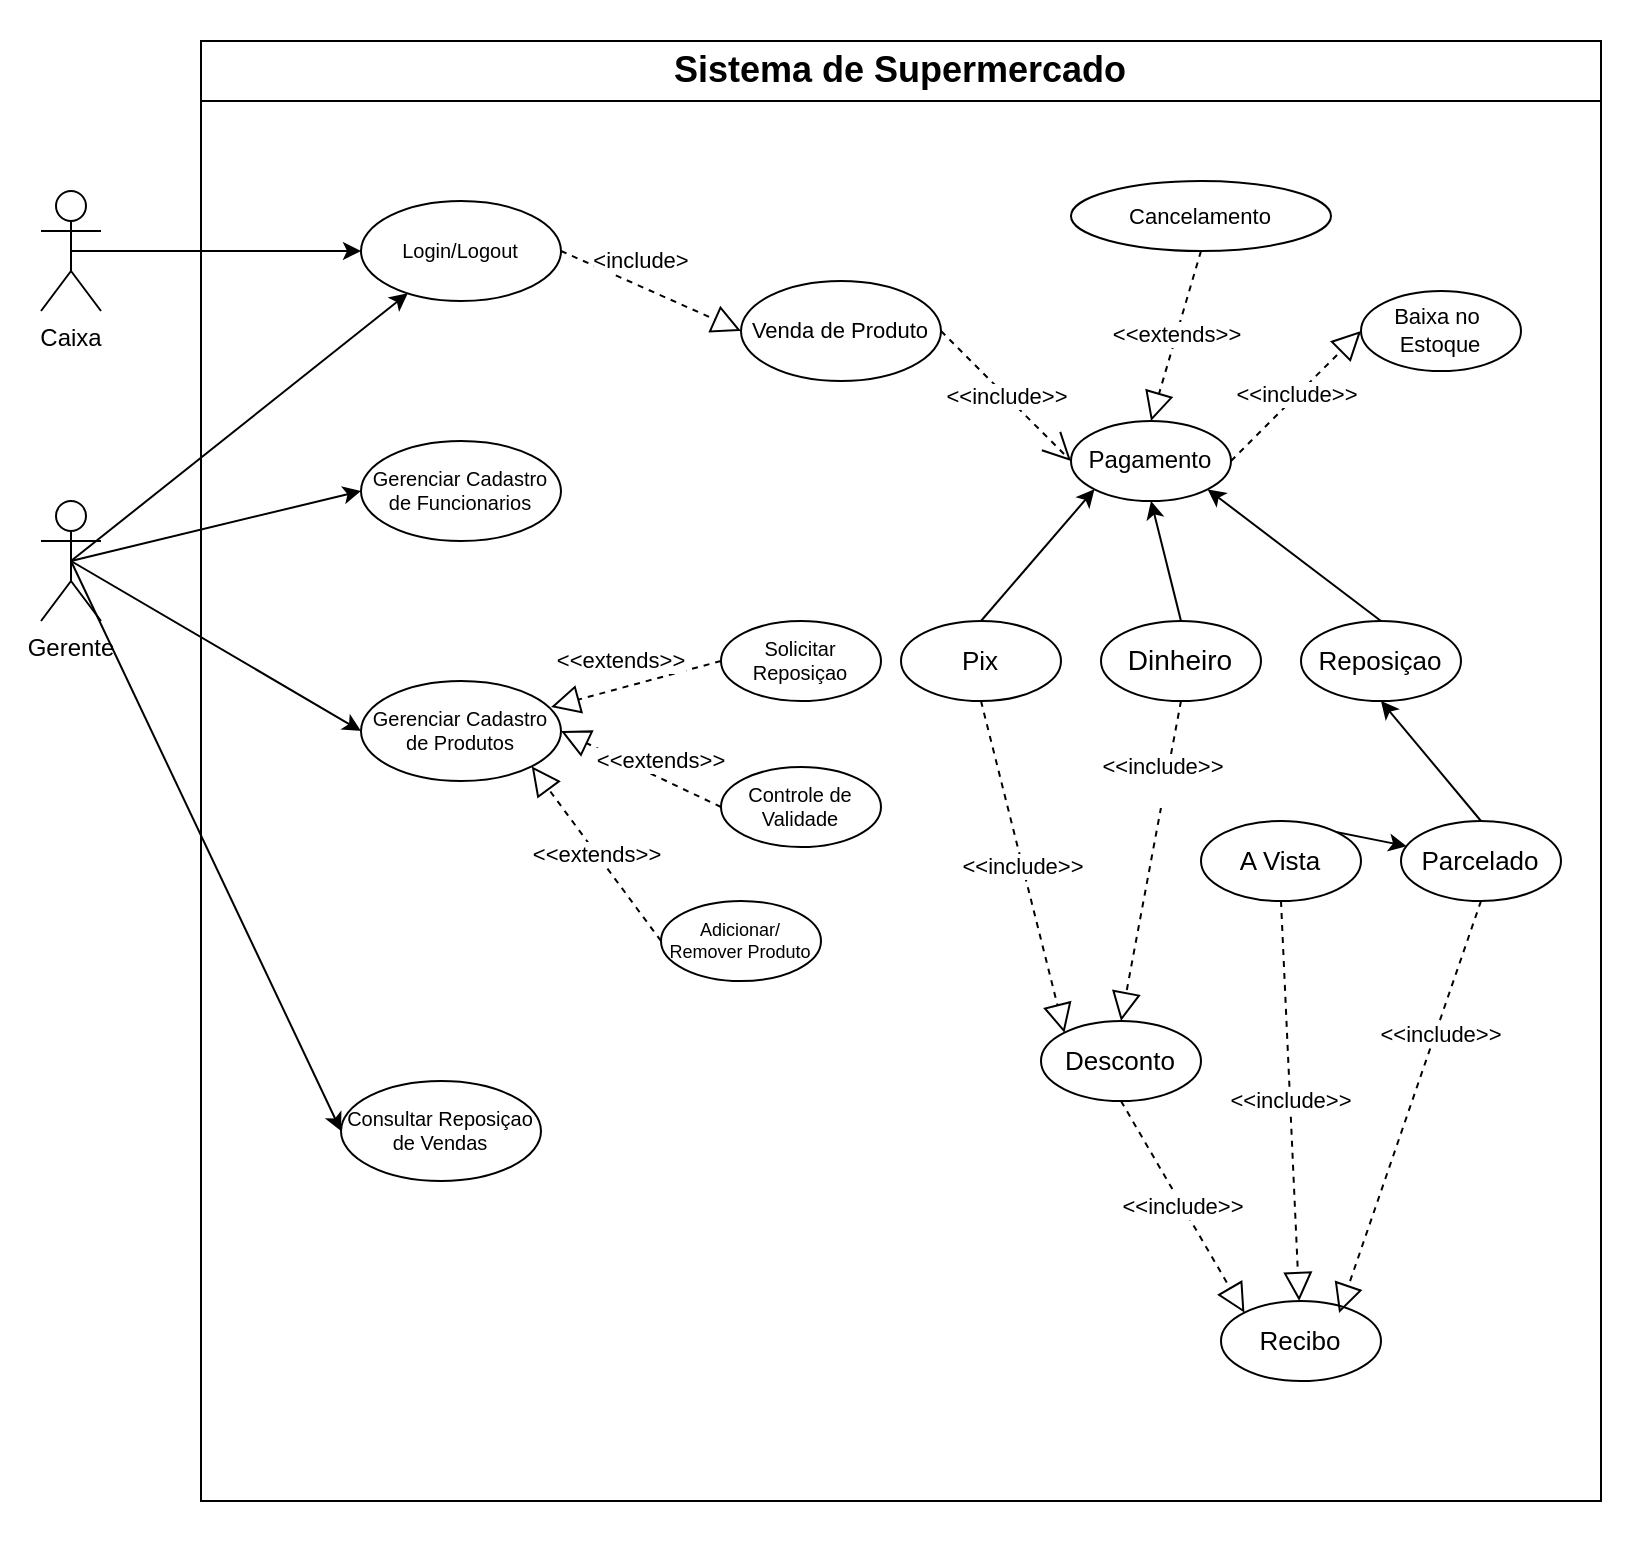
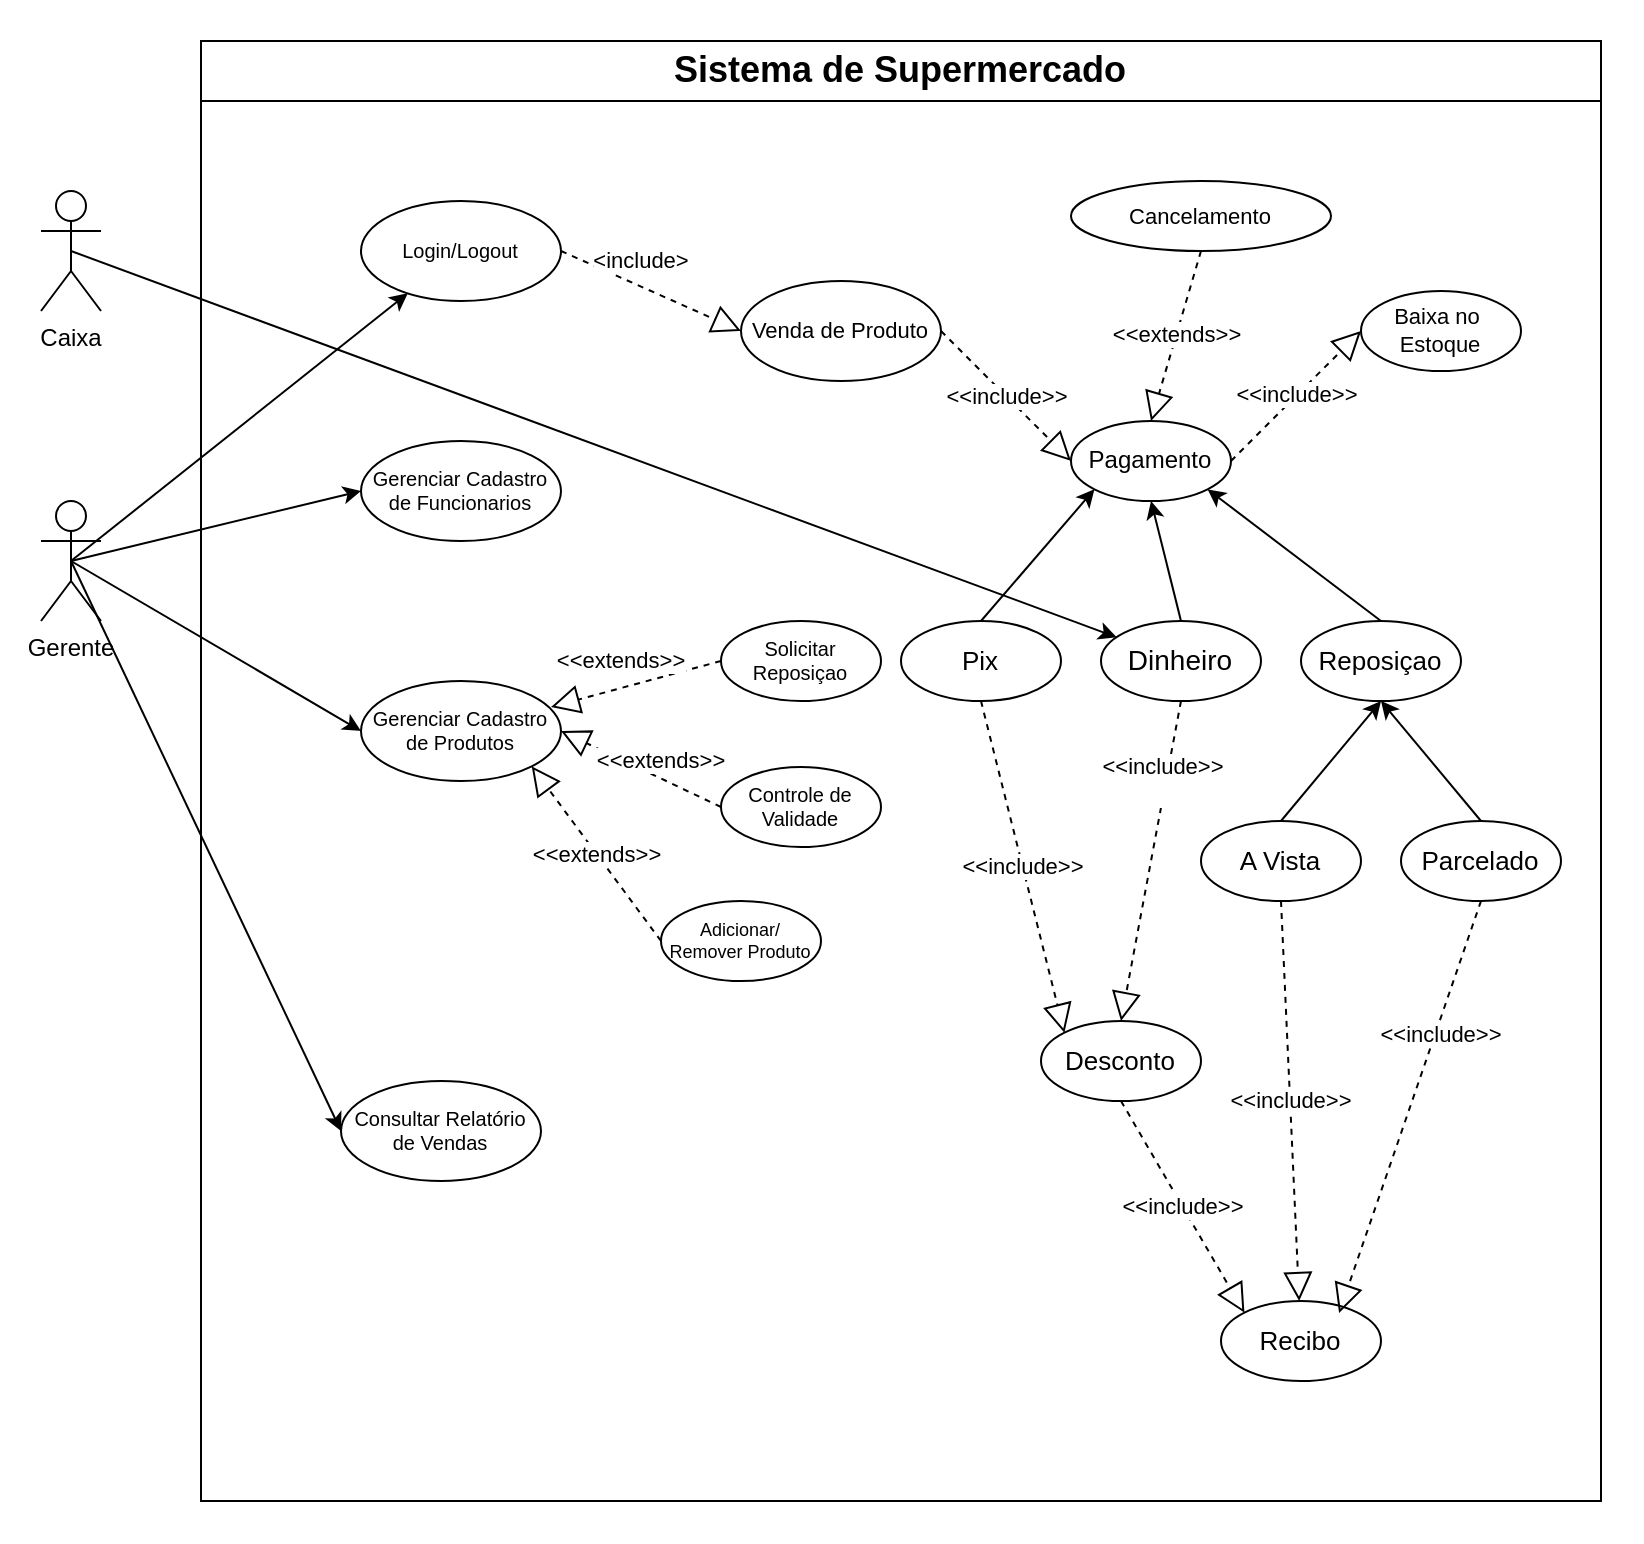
(219, 251) -> (589, 442)
(1057, 447) -> (1050, 440)
(1366, 838) -> (1327, 766)
(441, 1131) -> (441, 1131)
